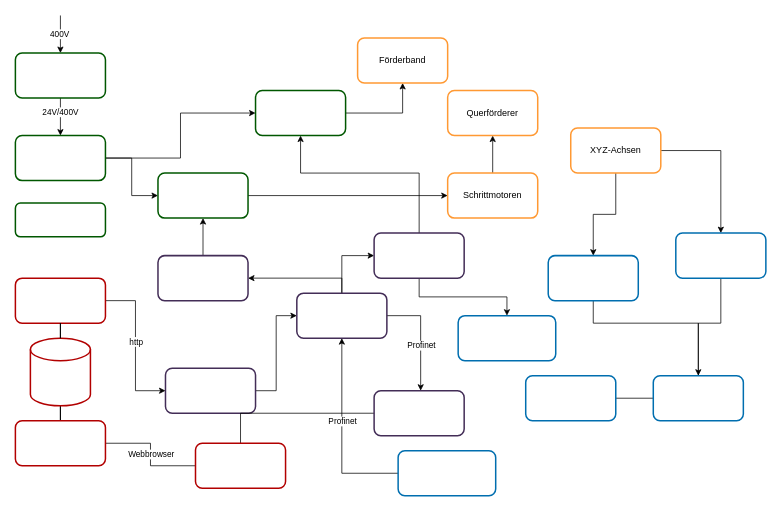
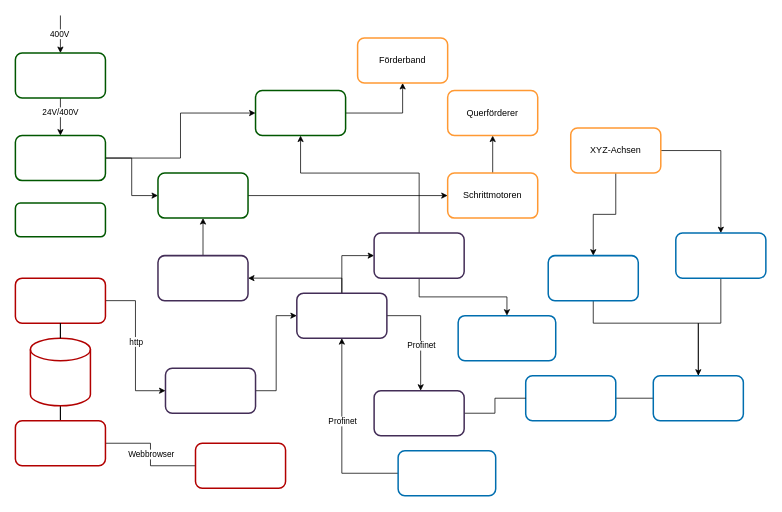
(313, 413) -> (495, 406)
